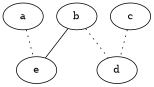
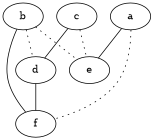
(30, 43) -> (110, 43)
(57, 43) -> (52, 40)
none -> (83, 43)
(124, 43) -> (59, 40)
none -> (36, 124)
